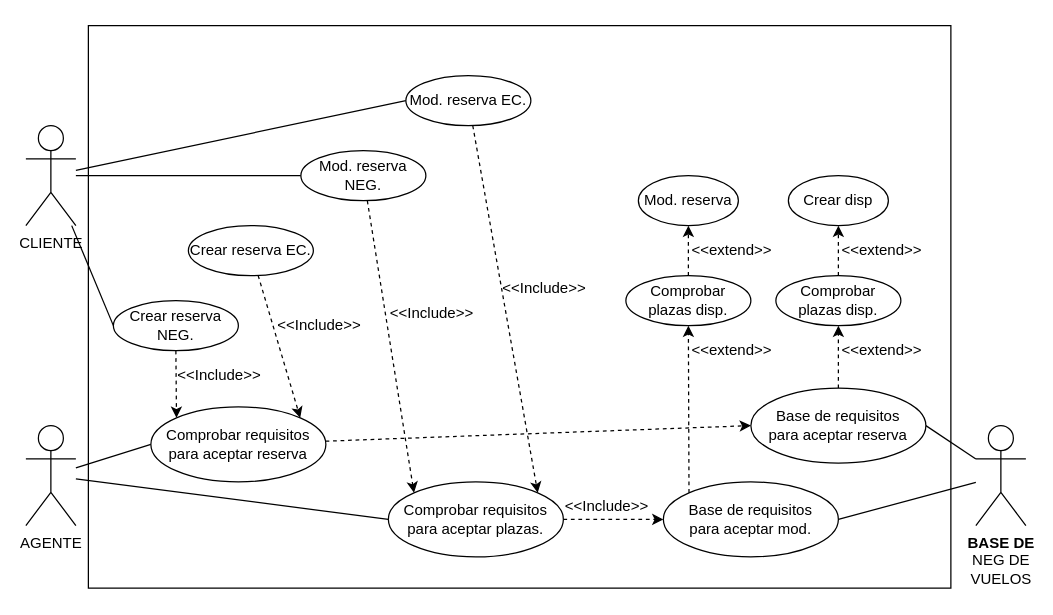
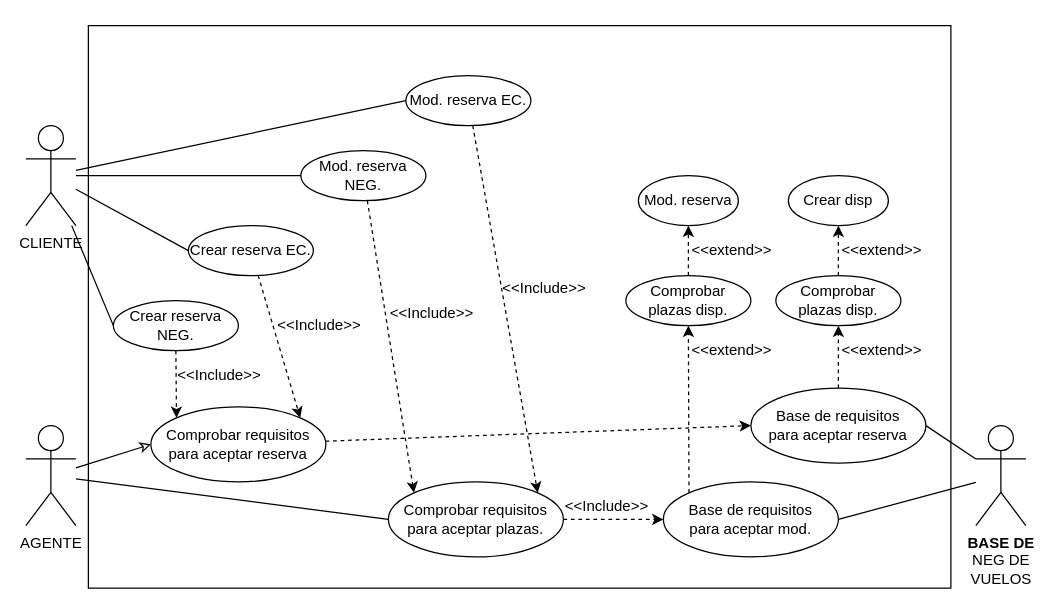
none -> (132, 220)
(145, 446) -> (141, 447)
